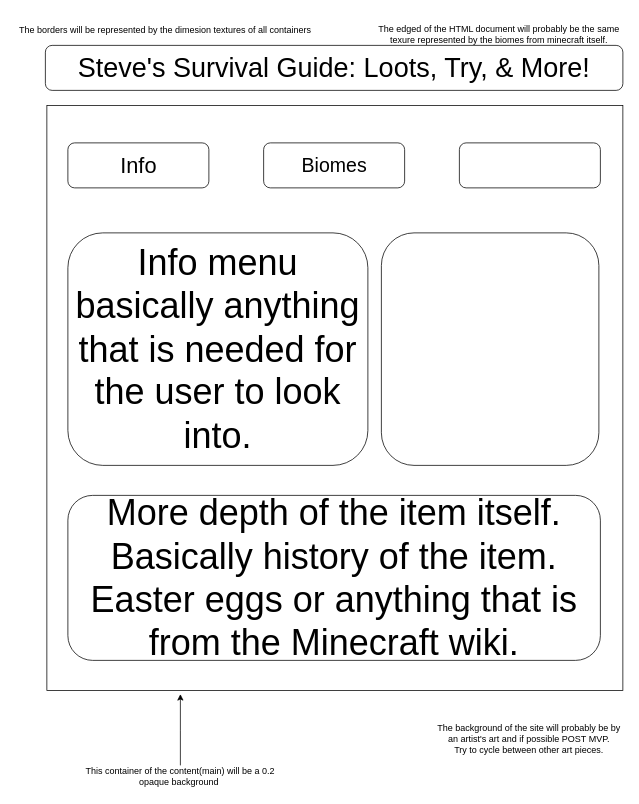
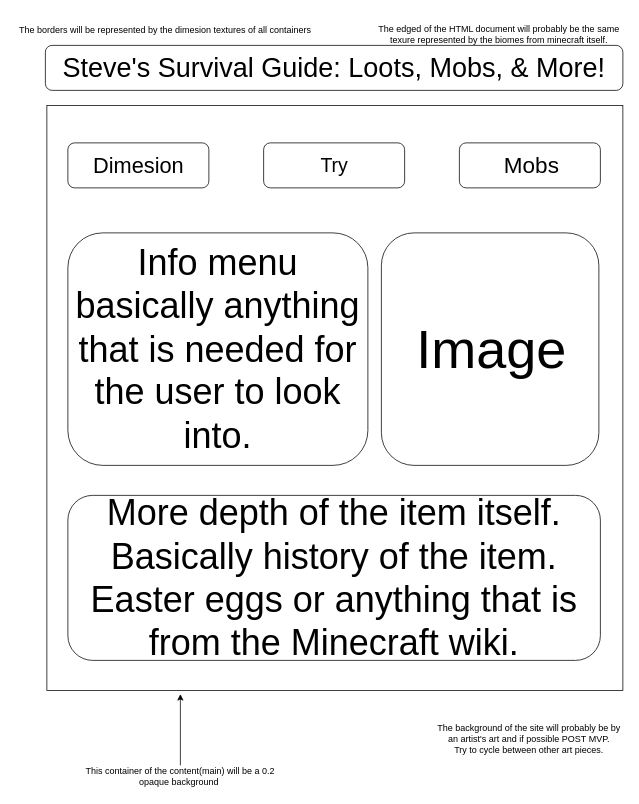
(334, 68) -> (334, 68)
(139, 165) -> (139, 165)
(335, 165) -> (335, 165)
none -> (532, 165)
none -> (492, 349)
